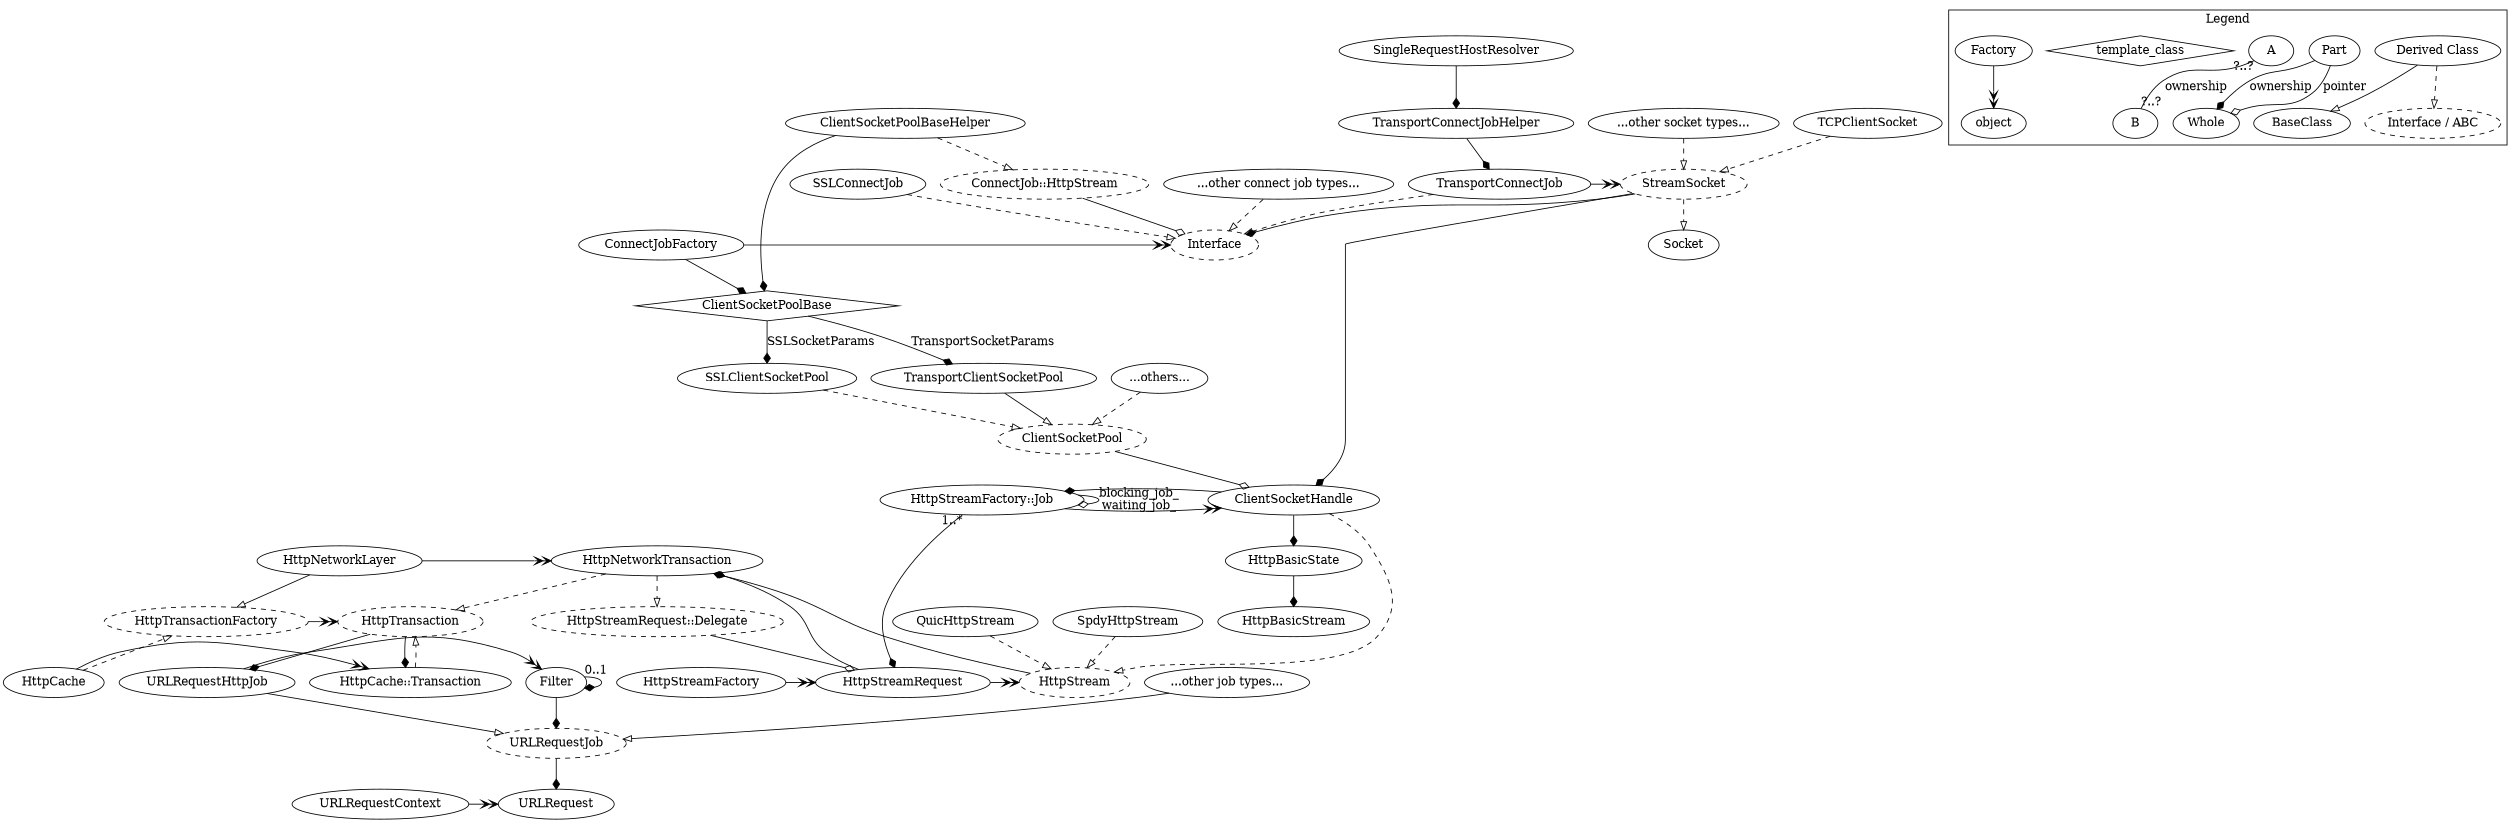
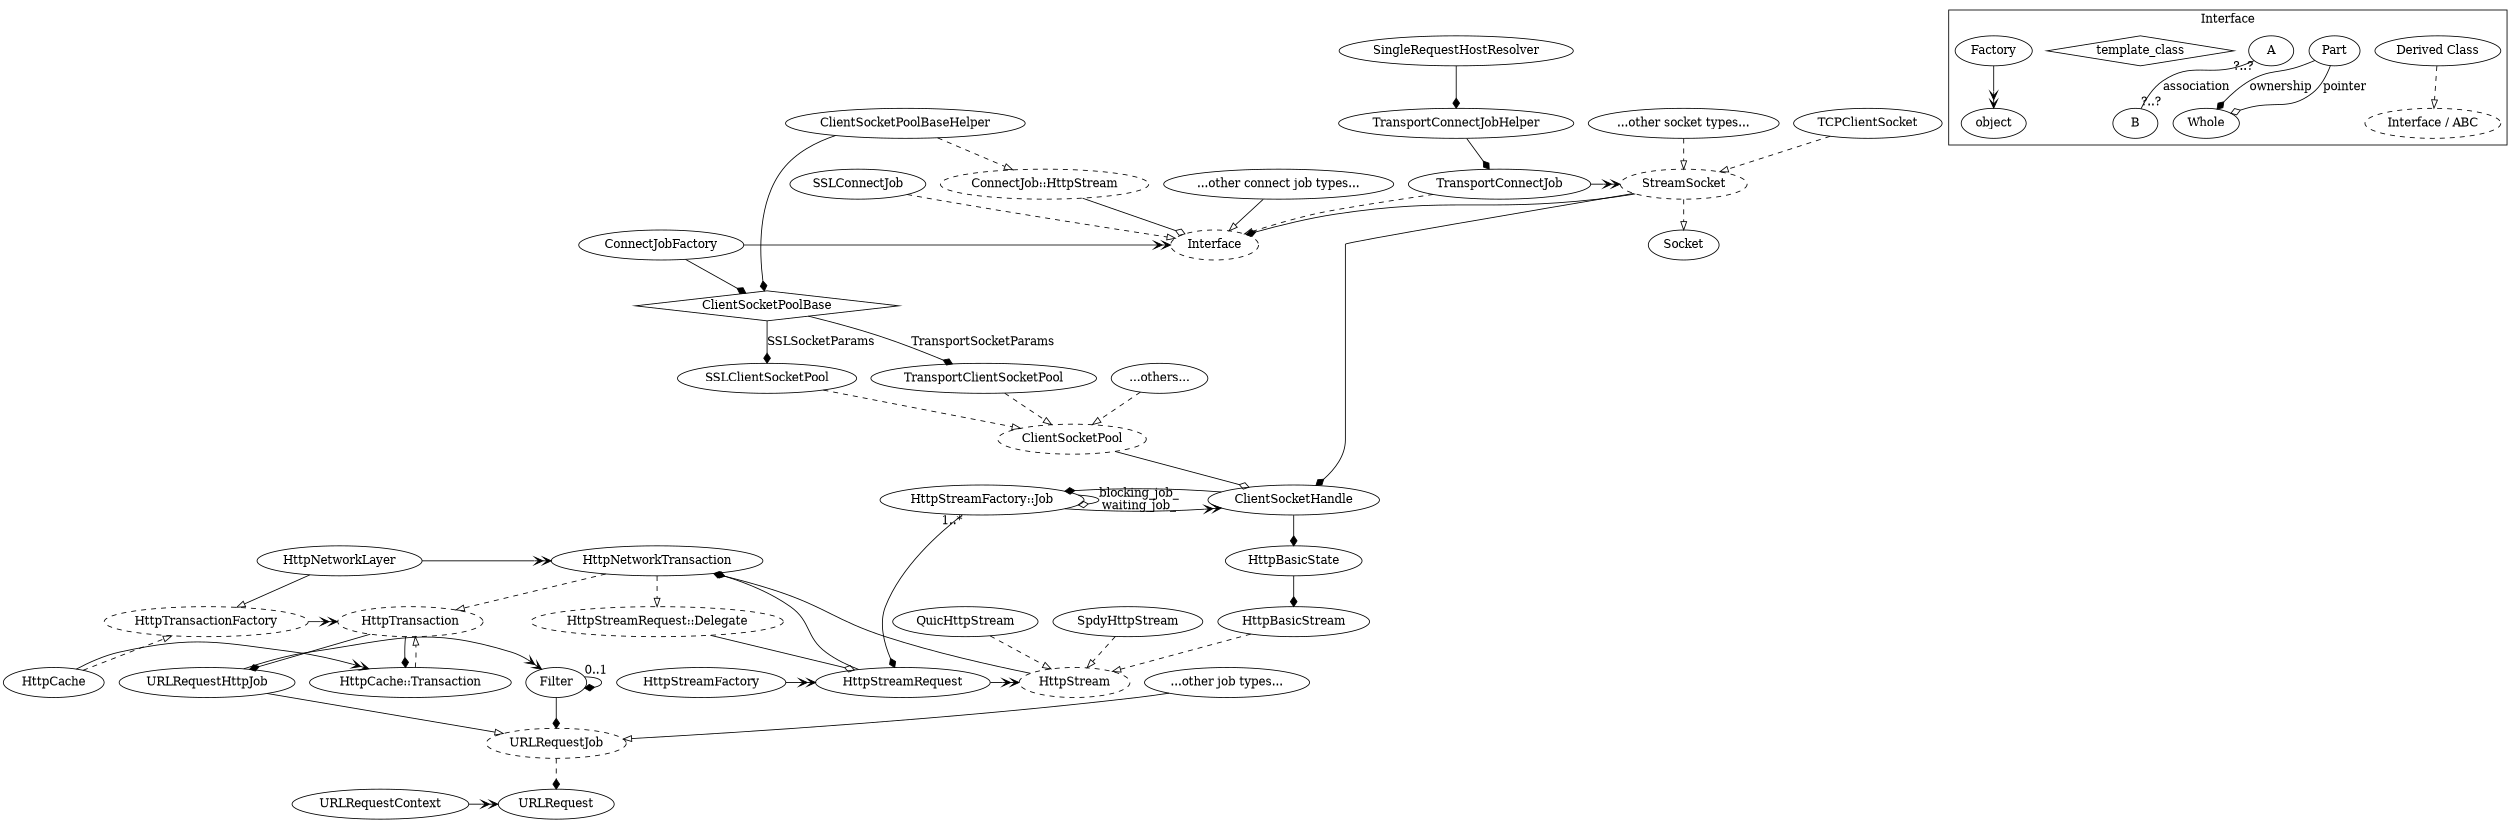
(2228, 20) -> (2228, 20)
(2196, 87) -> (2196, 87)
(2302, 123) -> none
(1249, 212) -> (1249, 212)
(1024, 406) -> (1024, 406)
(1328, 658) -> (1186, 652)
(556, 769) -> (556, 769)
